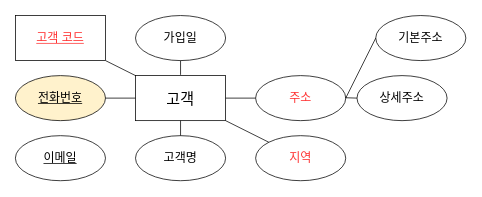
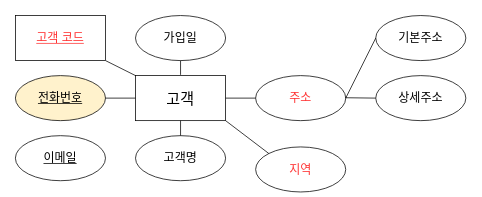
(402, 98) -> (420, 98)
(300, 158) -> (300, 169)
